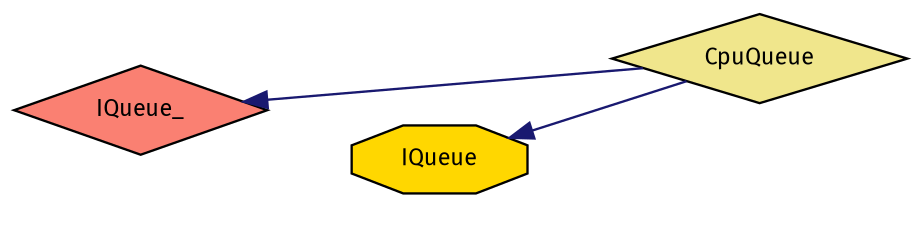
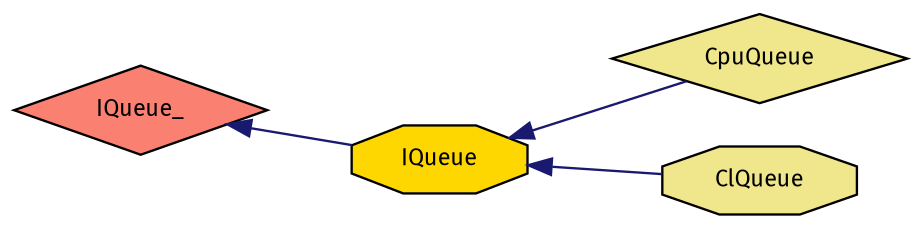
(455, 84) -> (301, 137)
none -> (760, 181)
